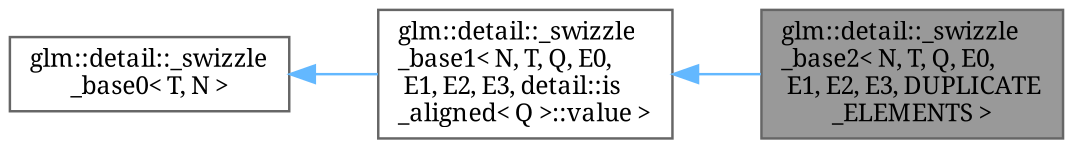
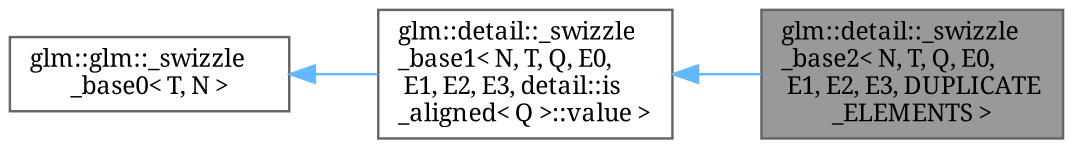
(150, 74) -> (150, 74)
